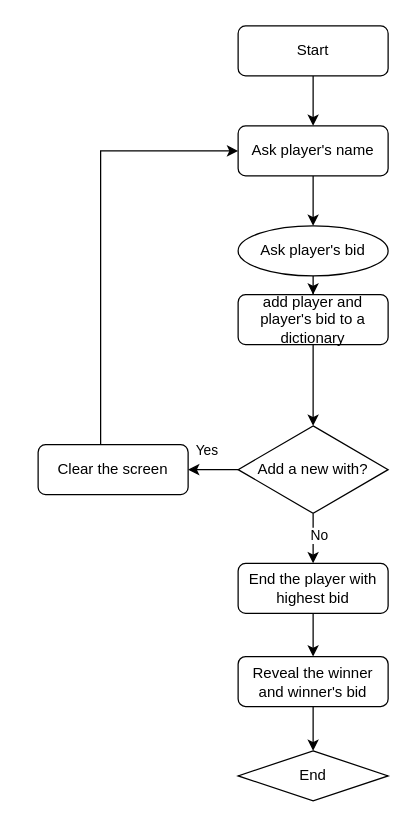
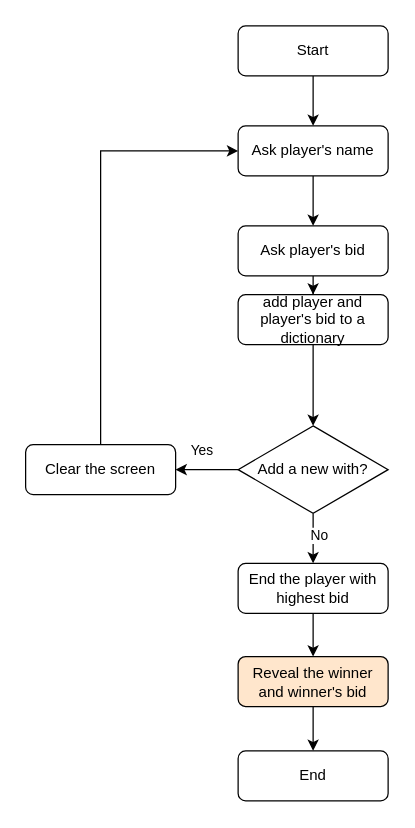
(313, 251) -> (313, 251)
(113, 469) -> (101, 469)
(313, 681) -> (313, 681)
(313, 776) -> (313, 776)
